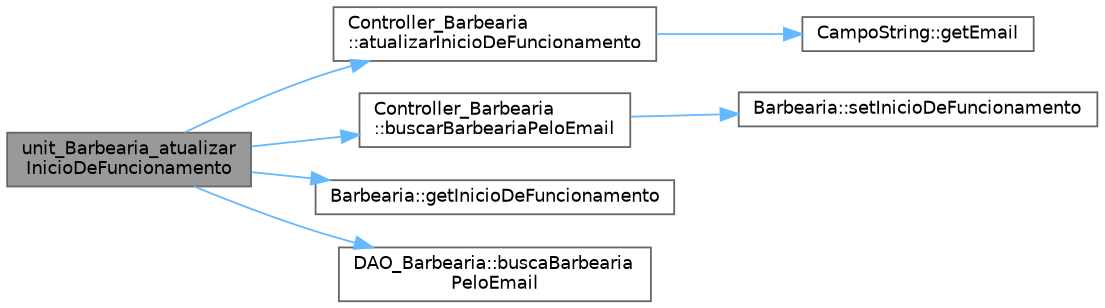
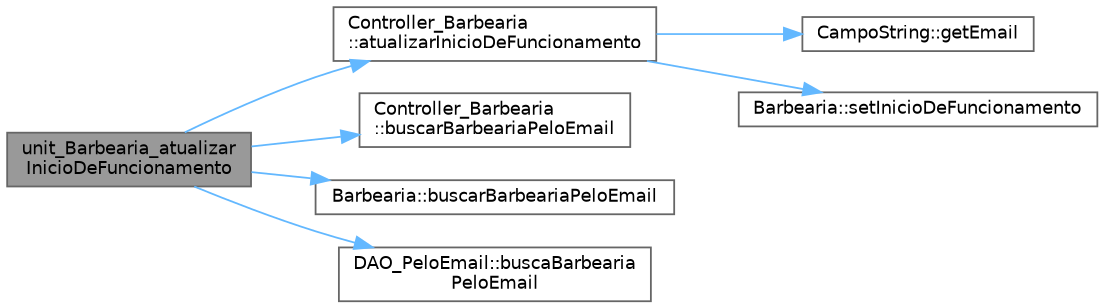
(675, 116) -> (725, 75)
(495, 197) -> (495, 197)
(495, 274) -> (495, 274)
